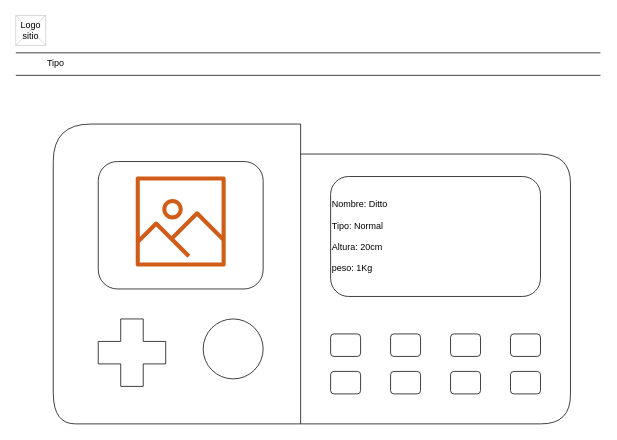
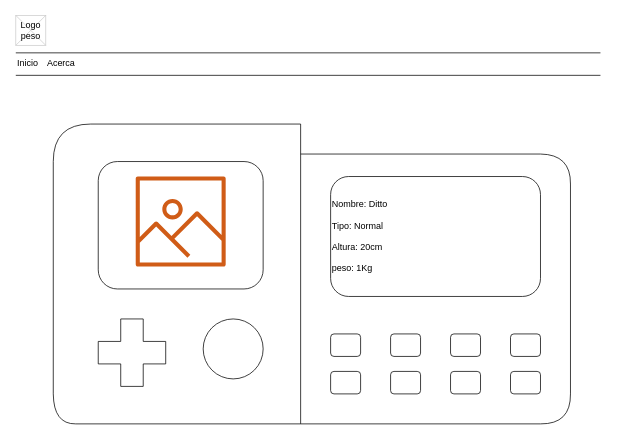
(30, 26) -> (30, 26)
(55, 63) -> (62, 63)
none -> (27, 64)
